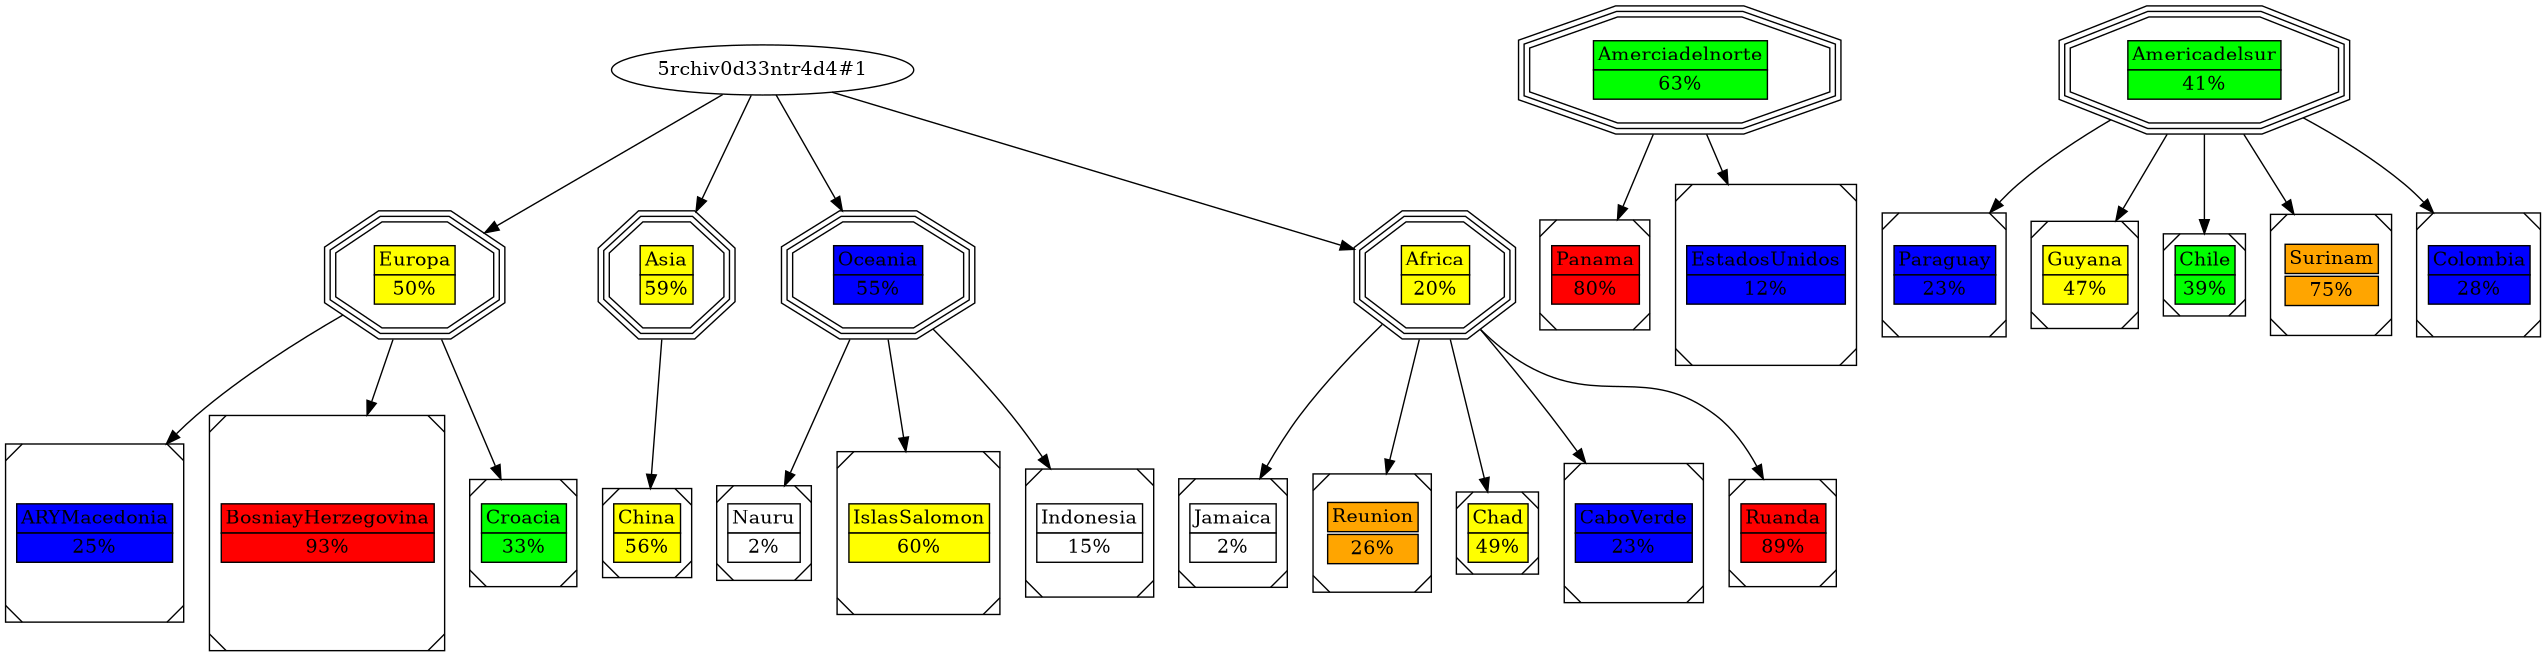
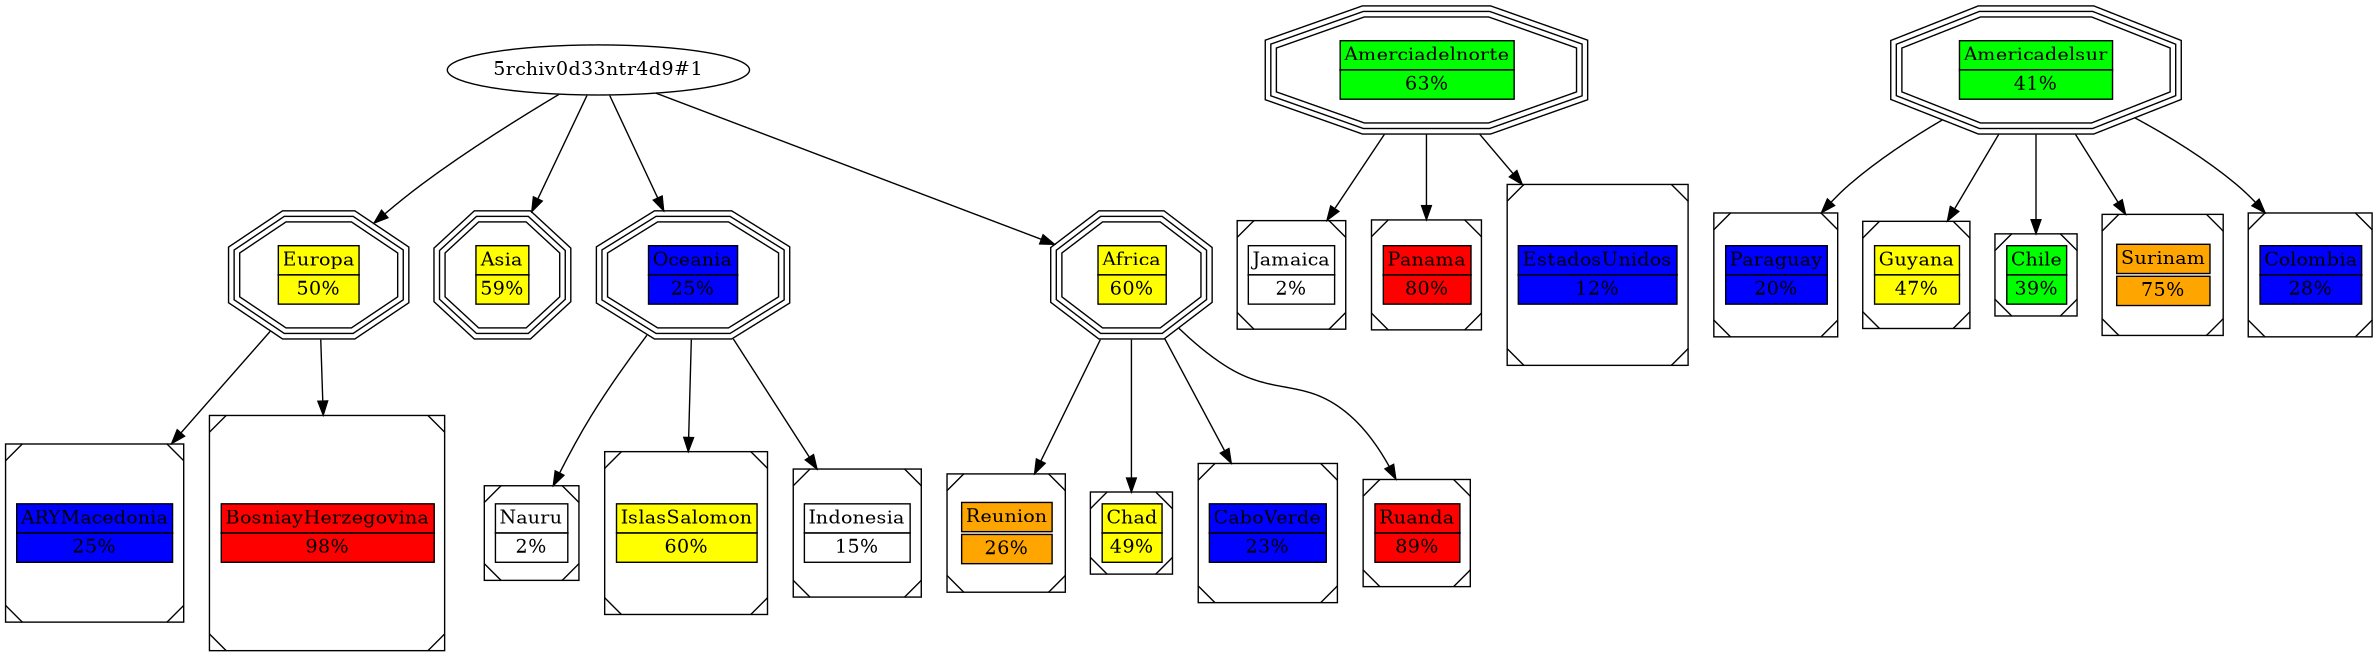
(763, 70) -> (598, 70)
(878, 289) -> (693, 289)
(1436, 289) -> (1132, 289)
(1945, 289) -> (1776, 289)
(1319, 391) -> (1360, 171)
(523, 533) -> none
(647, 533) -> none
(328, 547) -> (328, 547)
